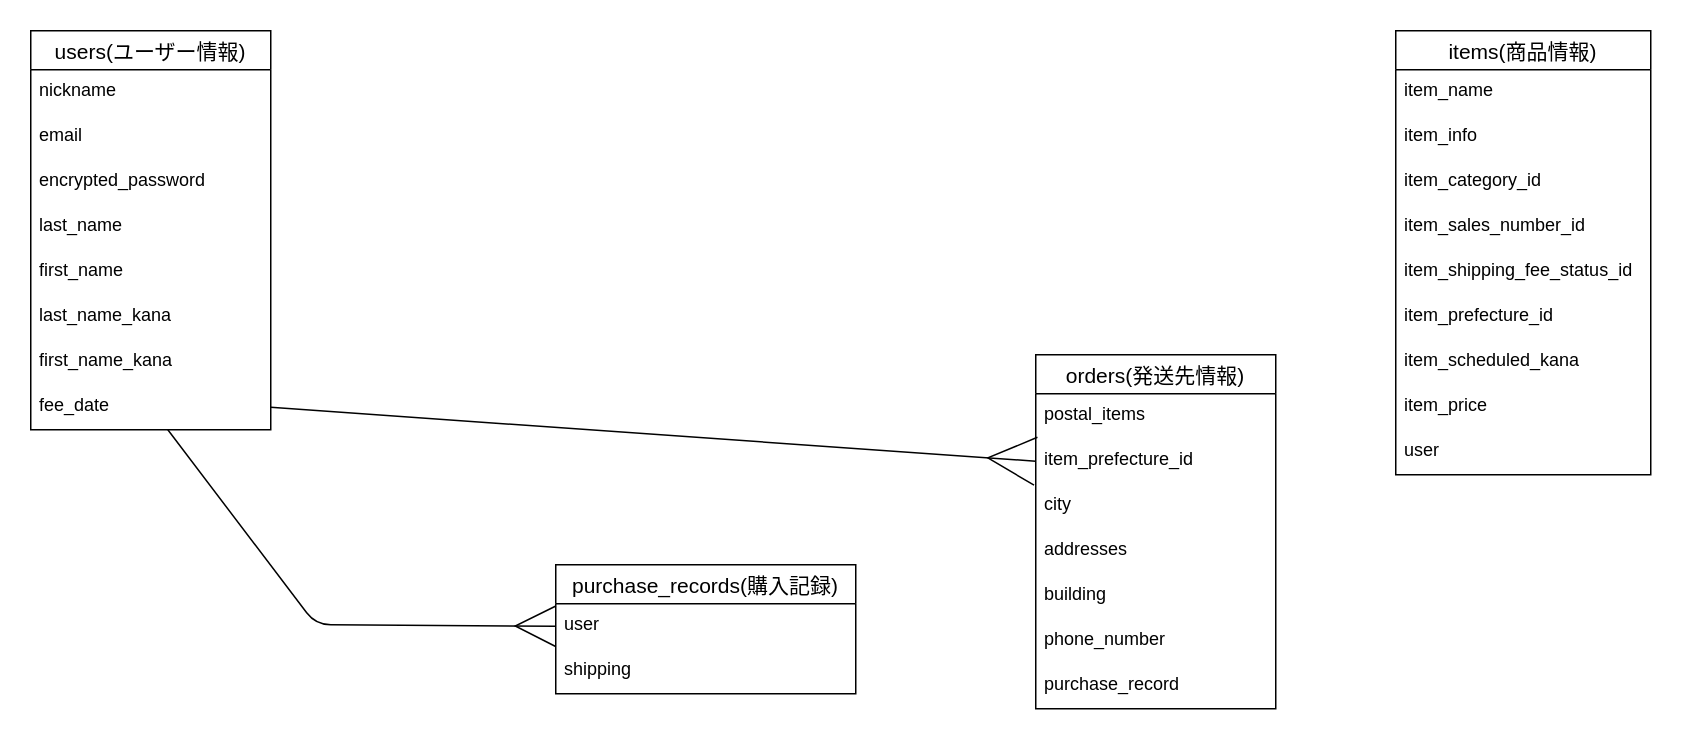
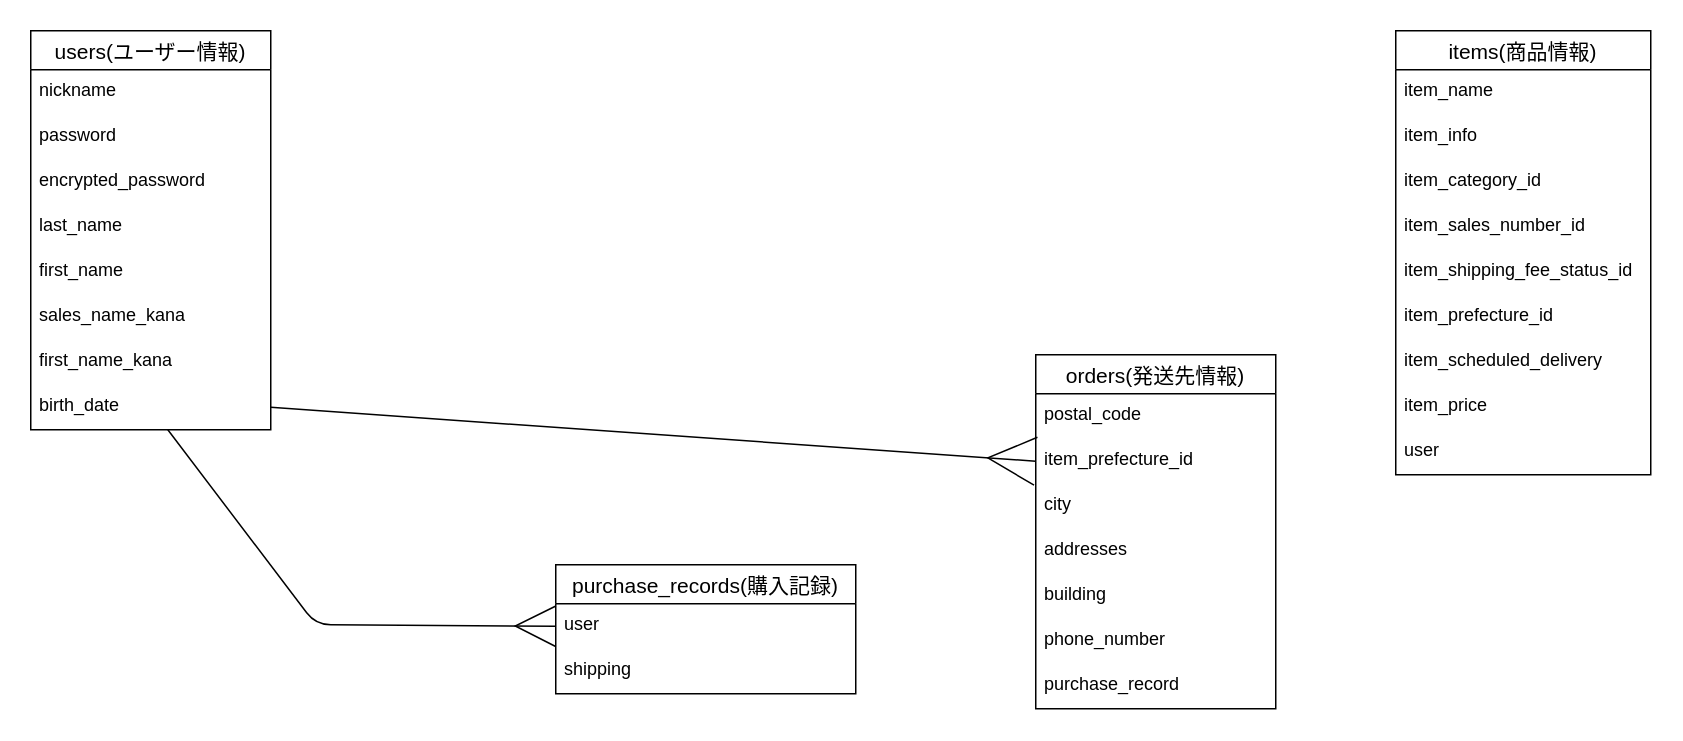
(60, 135) -> (79, 135)
(107, 315) -> (112, 315)
(1495, 360) -> (1511, 360)
(79, 405) -> (87, 405)
(1100, 414) -> (1097, 414)
